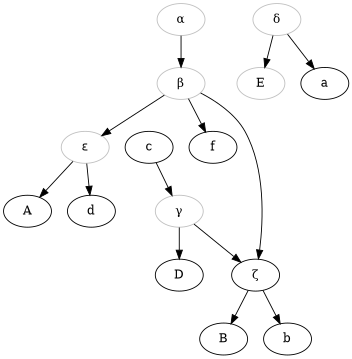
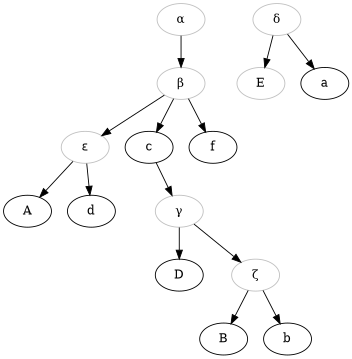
(256, 160) -> (167, 111)
(256, 275) -> (256, 275)
